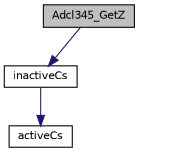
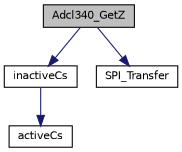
(89, 16) -> (89, 16)
none -> (137, 77)
